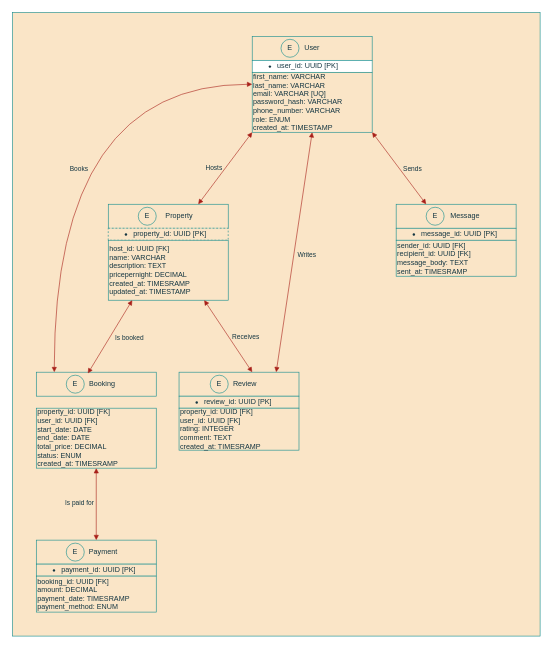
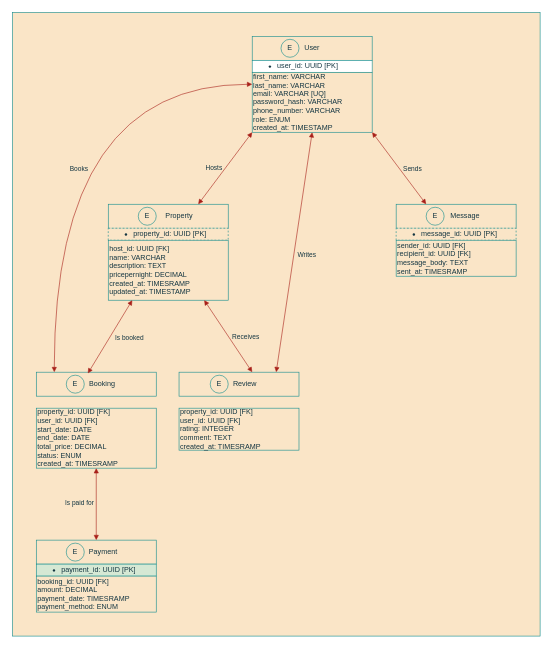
(456, 234) -> (456, 234)
(239, 402) -> none
(96, 570) -> (96, 570)
